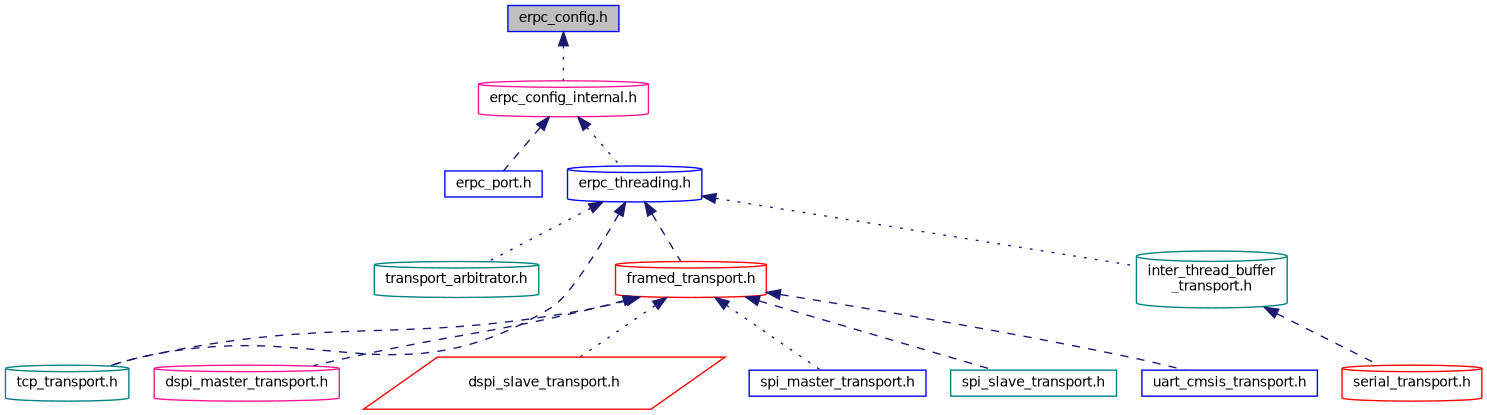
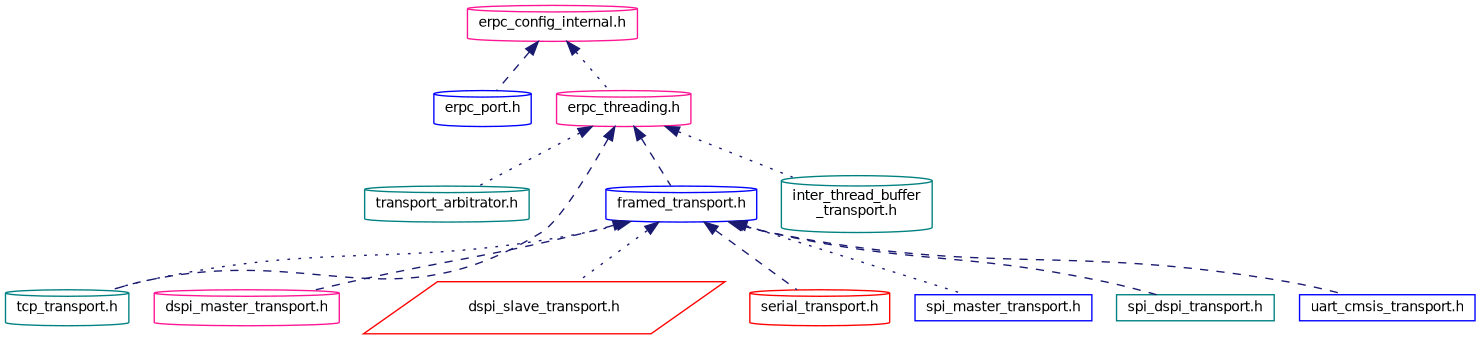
(563, 19) -> none
(494, 184) -> (483, 109)
(635, 184) -> (624, 109)
(691, 279) -> (681, 204)
(368, 331) -> (363, 255)
(1328, 339) -> (756, 260)
(1034, 383) -> (1195, 308)
